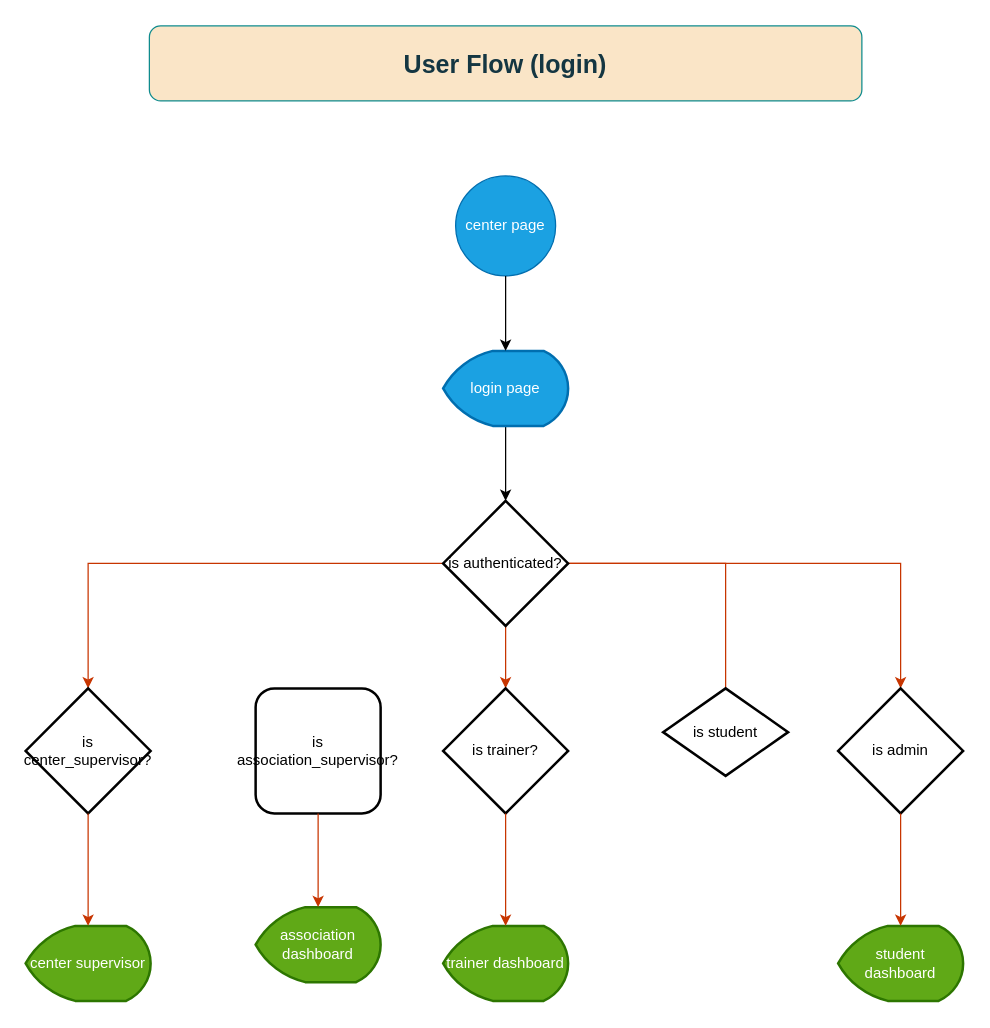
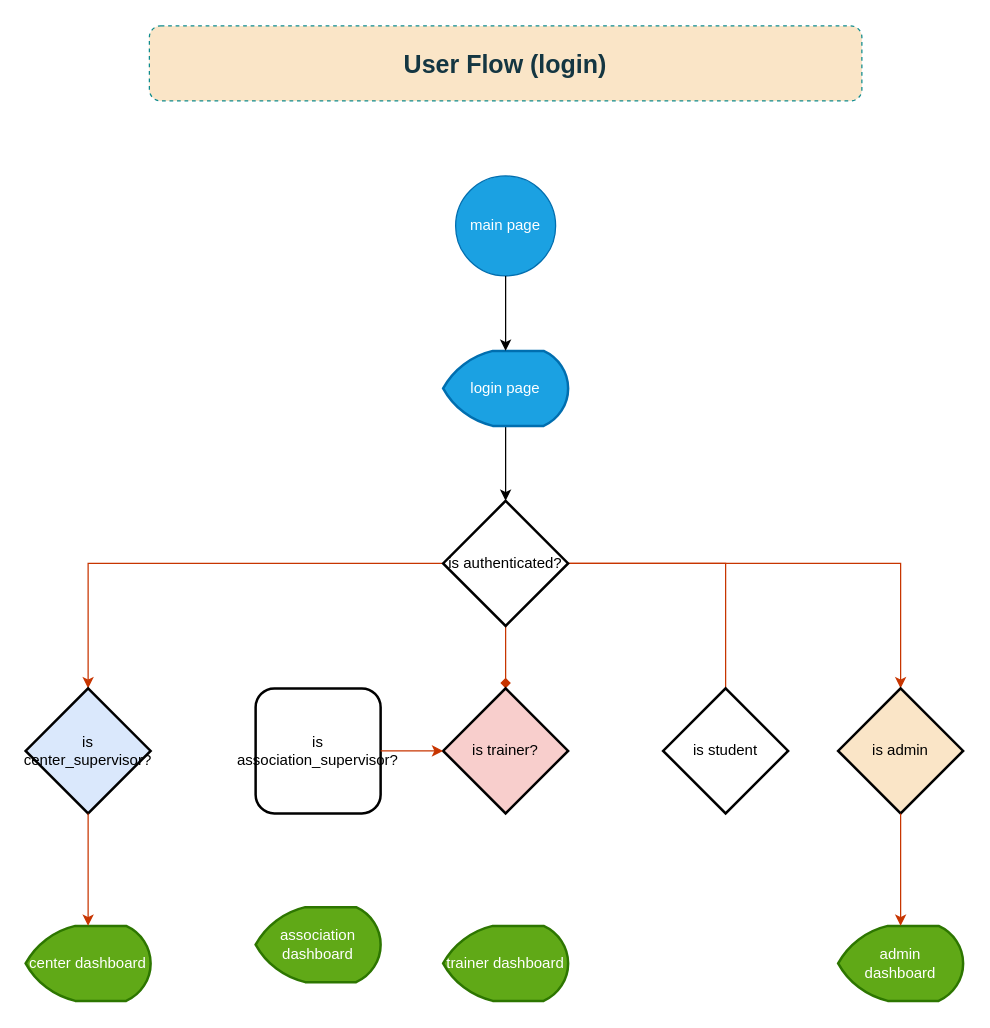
(506, 63) -> (506, 63)
(506, 226) -> (506, 226)
(506, 678) -> (506, 677)
(726, 732) -> (726, 751)
(88, 751) -> (88, 751)
(506, 751) -> (506, 751)
(901, 751) -> (901, 751)
(318, 856) -> (408, 751)
(506, 865) -> none
(88, 963) -> (88, 963)
(901, 963) -> (901, 963)
